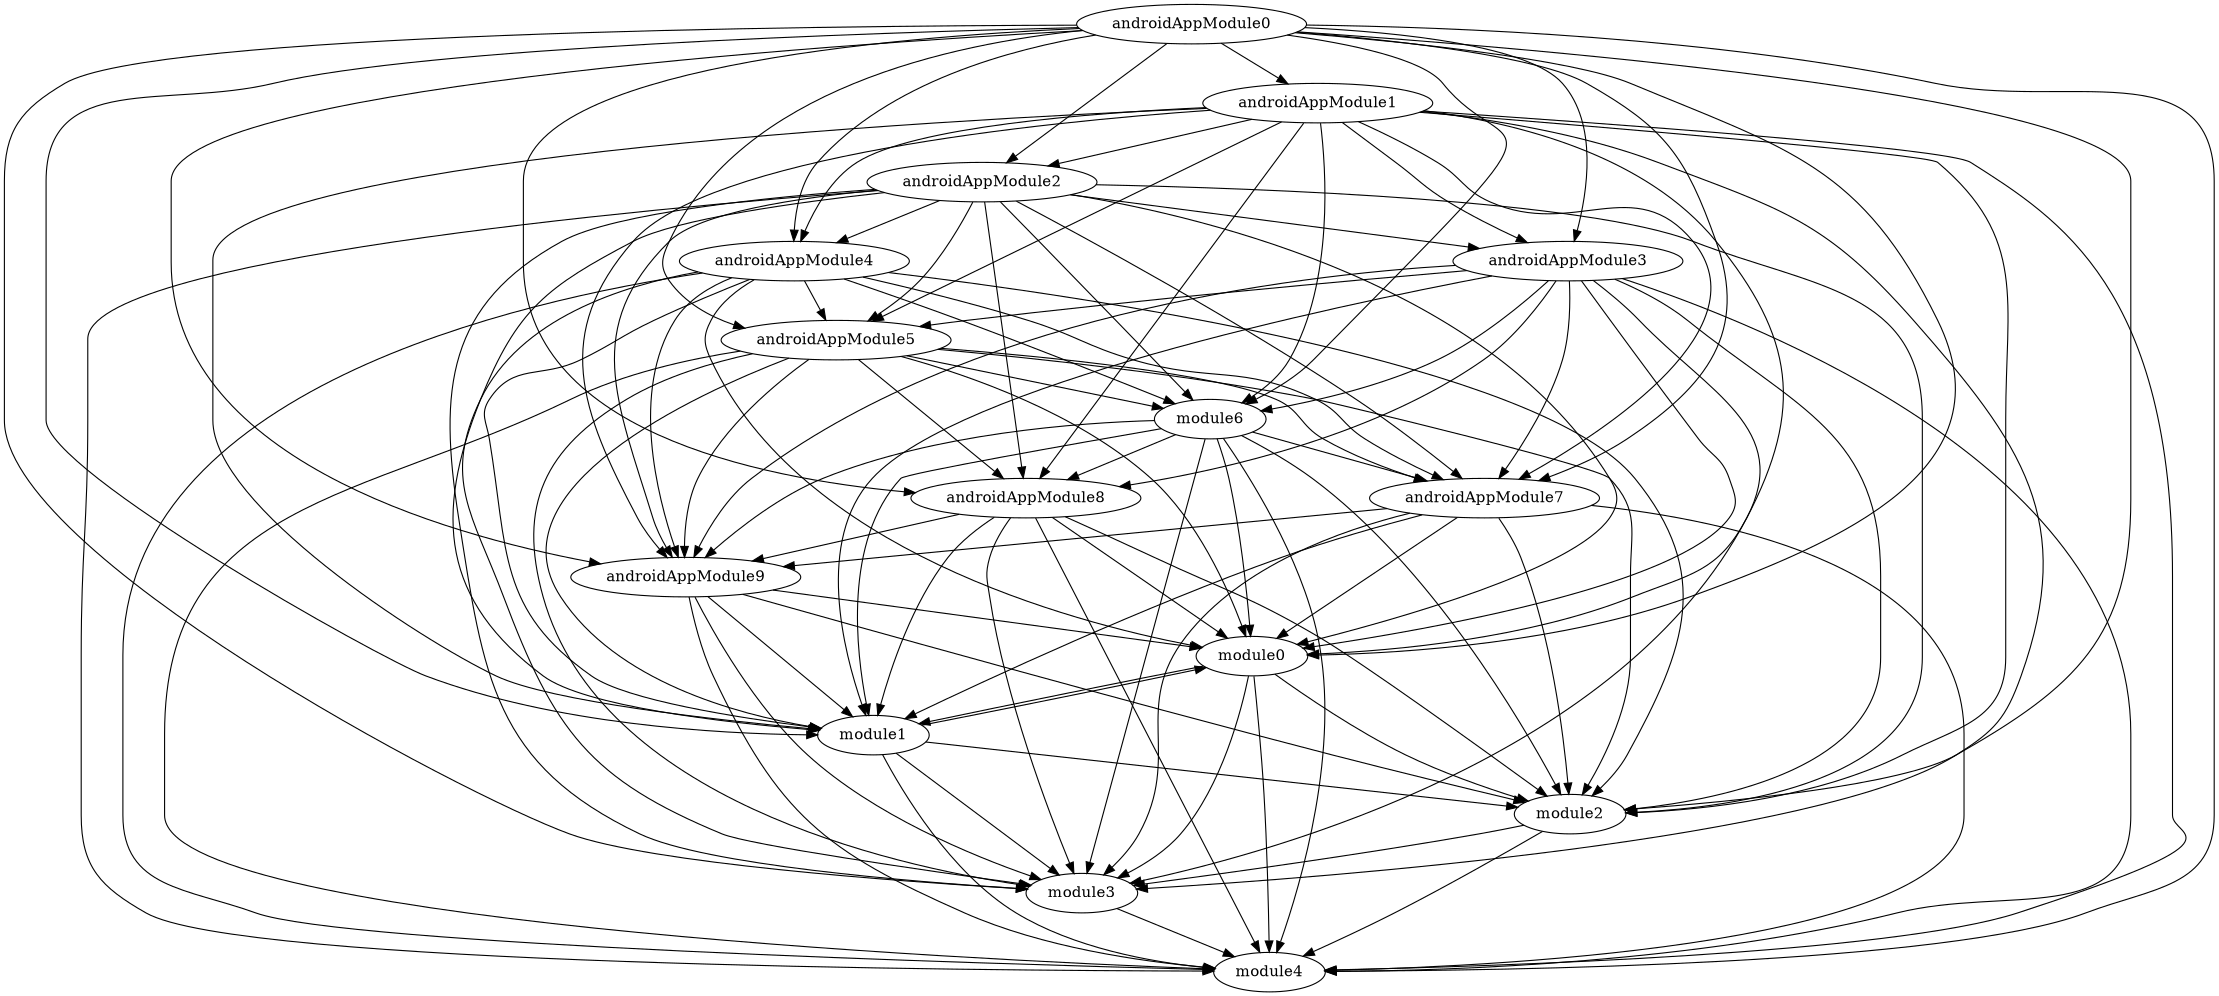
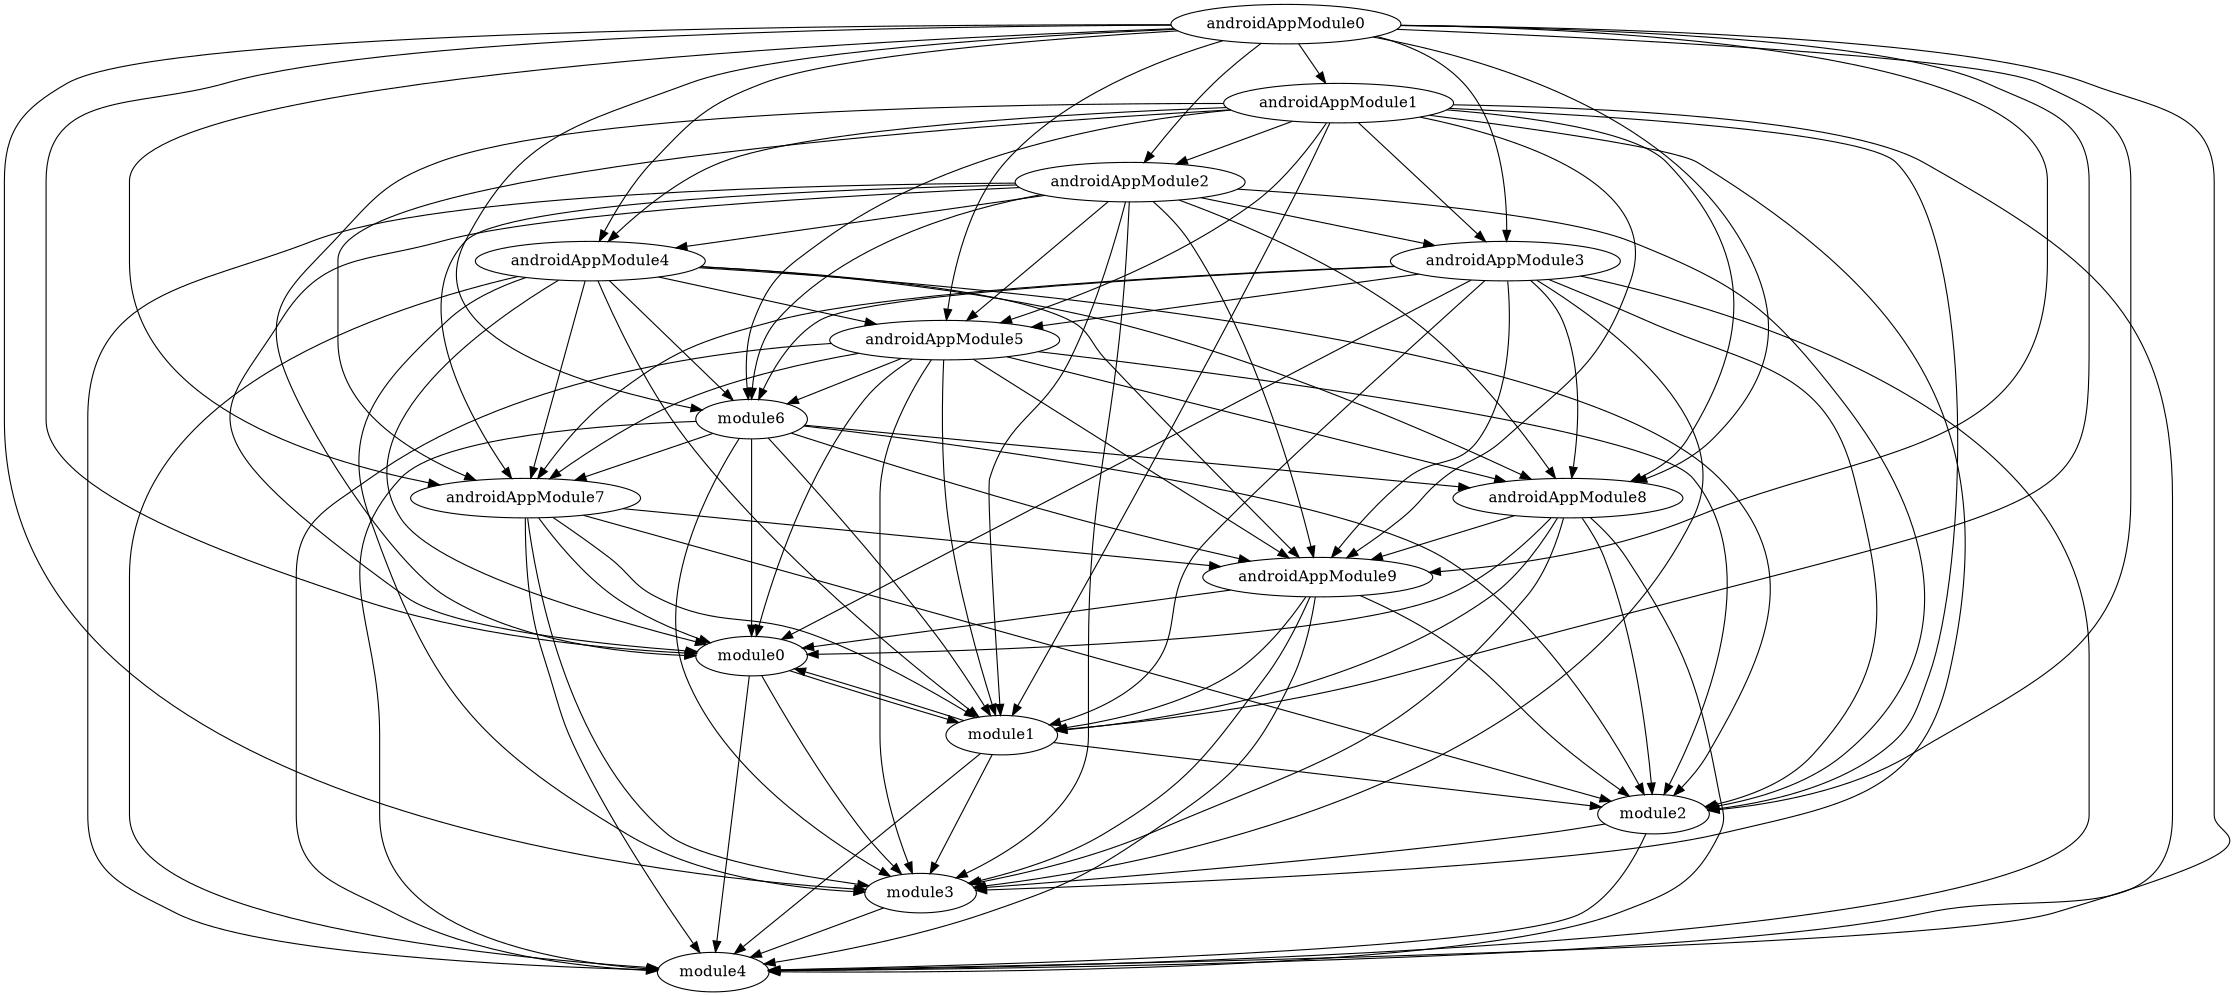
none -> (1143, 330)
(1390, 747) -> none
